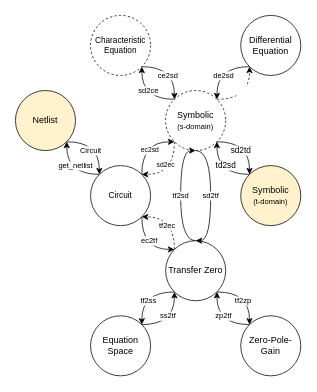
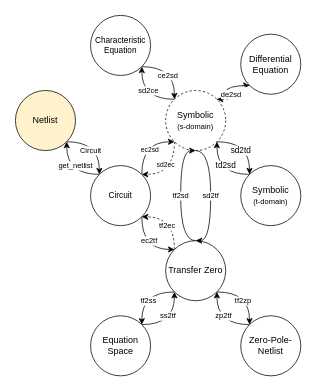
(120, 45) -> (120, 45)
(270, 45) -> (270, 64)
(270, 195) -> (270, 195)
(270, 345) -> (270, 345)
